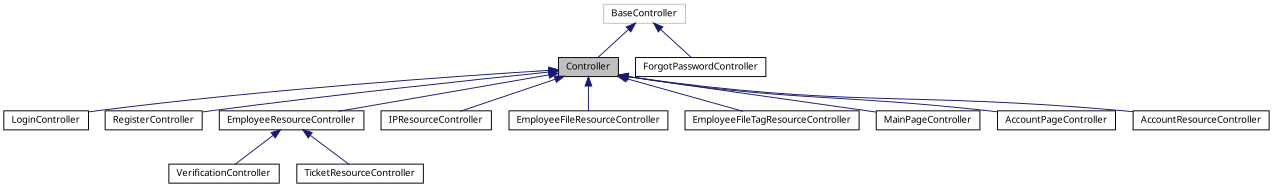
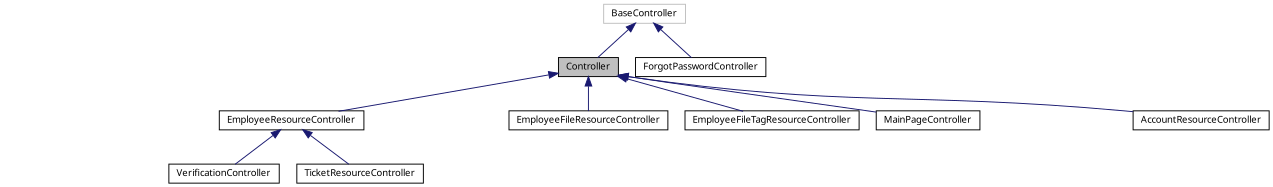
(46, 120) -> none
(154, 120) -> none
(436, 120) -> none
(1057, 120) -> none
